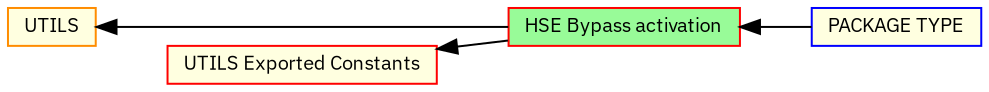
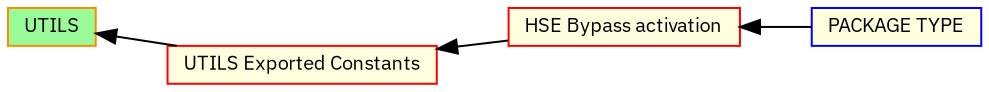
(52, 27) -> (52, 27)
(313, 27) -> (146, 41)
(624, 27) -> (624, 27)
